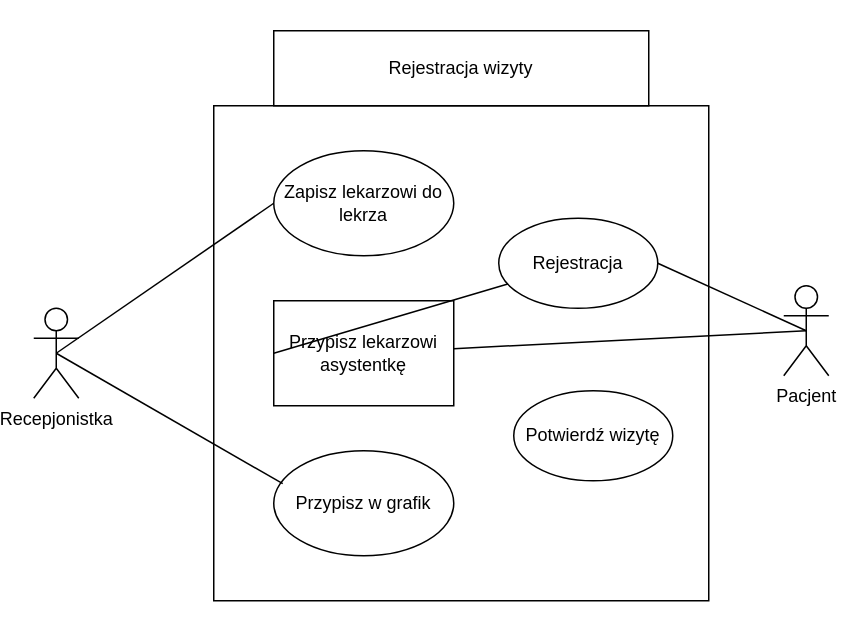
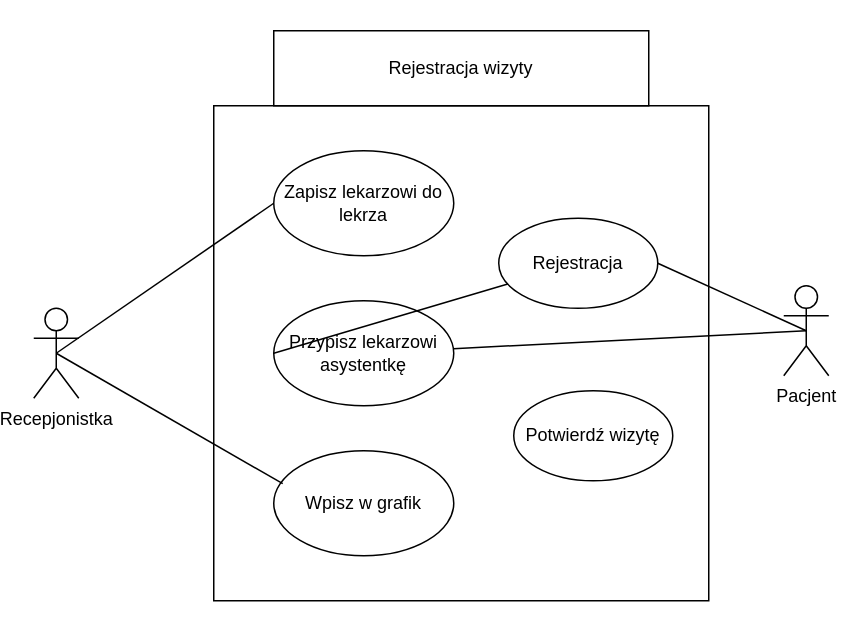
(364, 353) -> (364, 353)
(364, 503) -> (364, 503)
